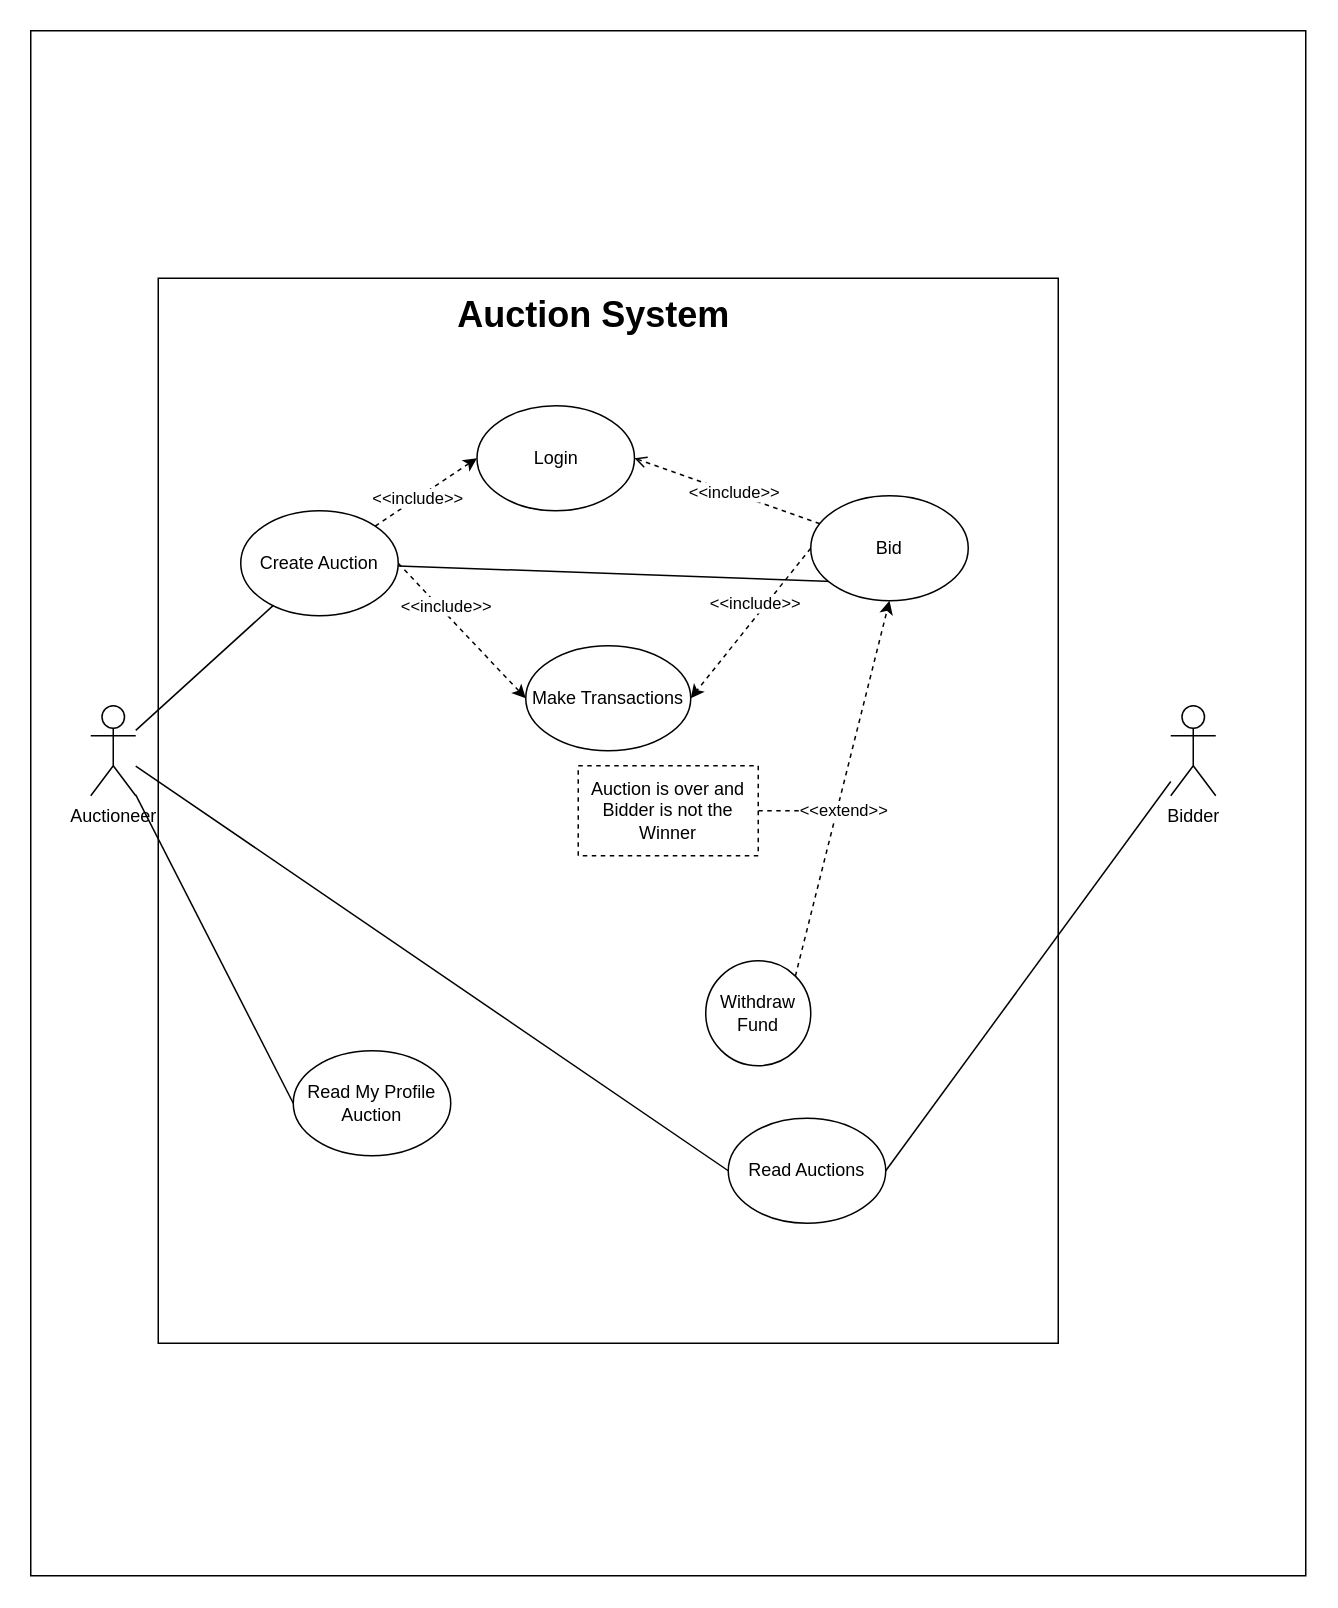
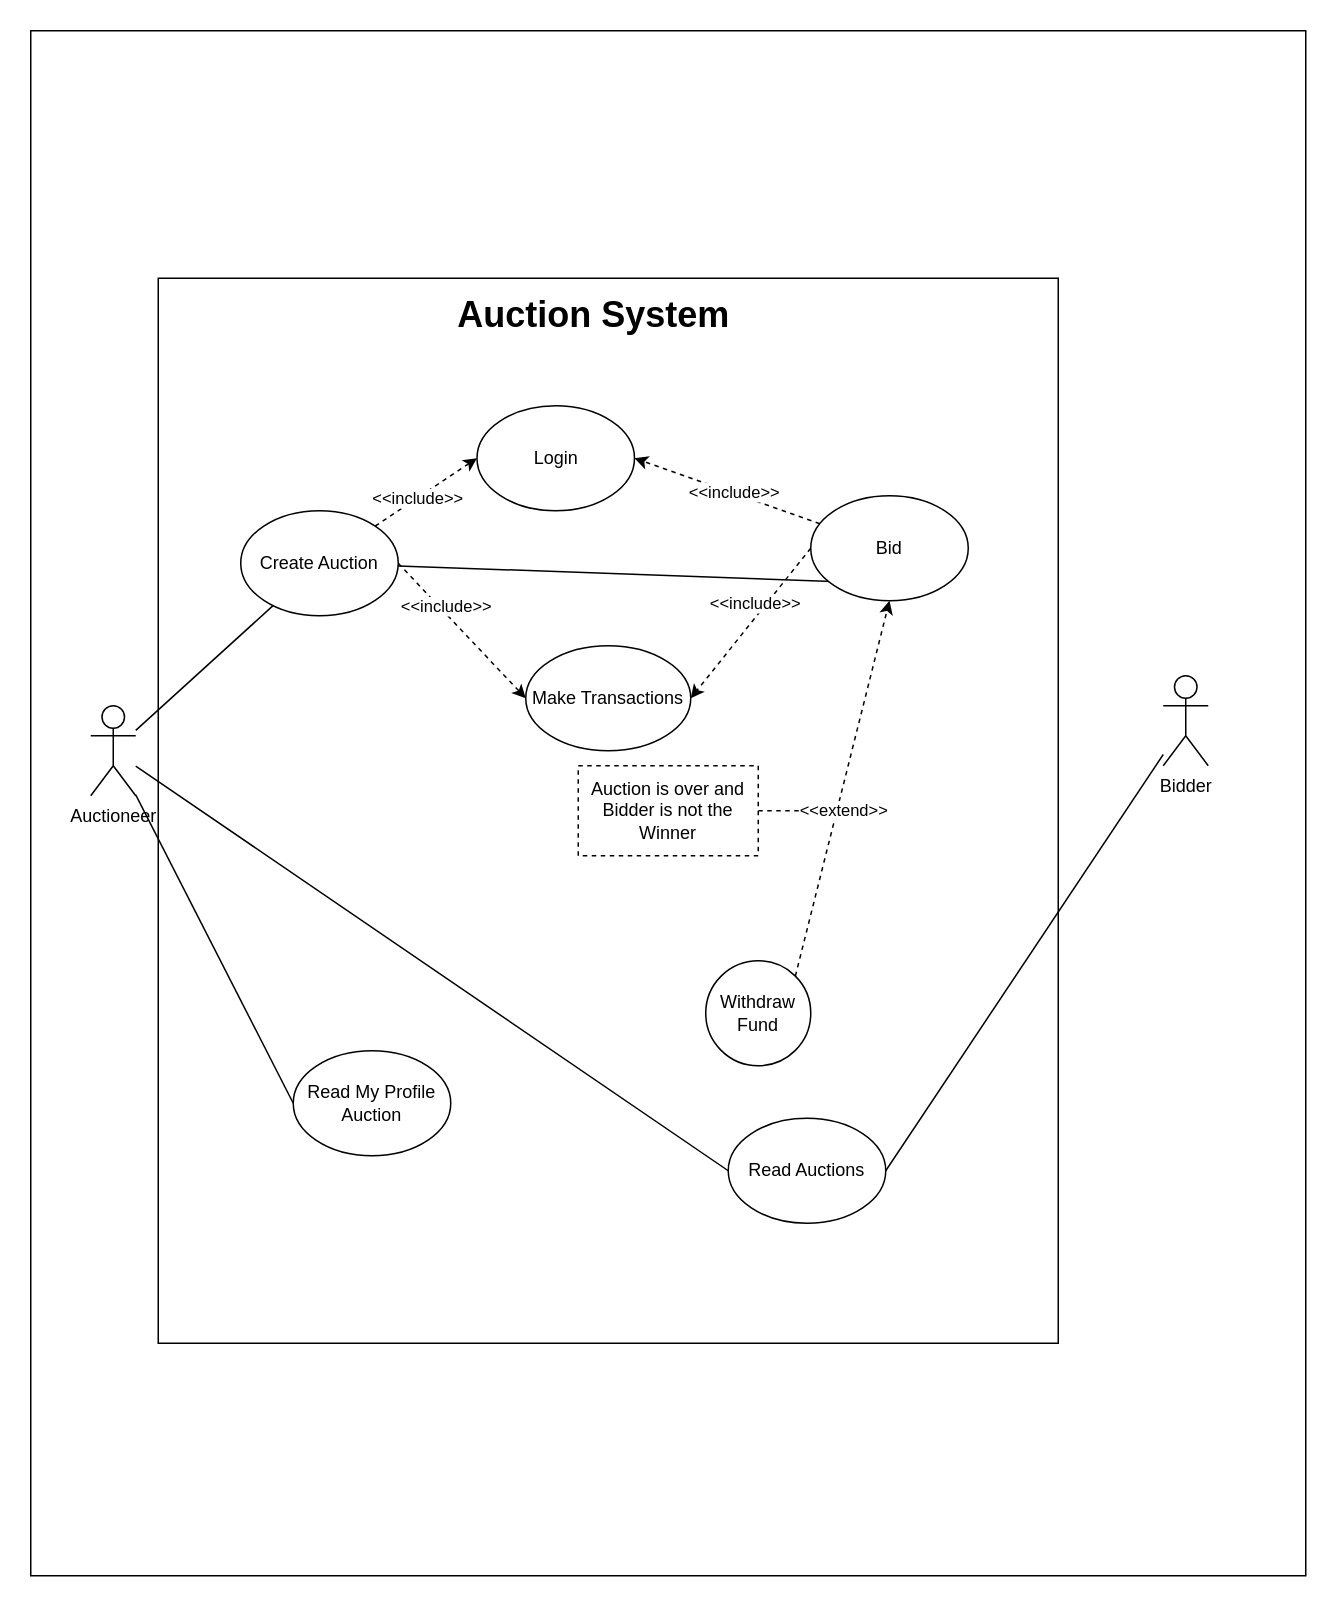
(642, 461) -> (645, 462)
(1193, 751) -> (1186, 721)
